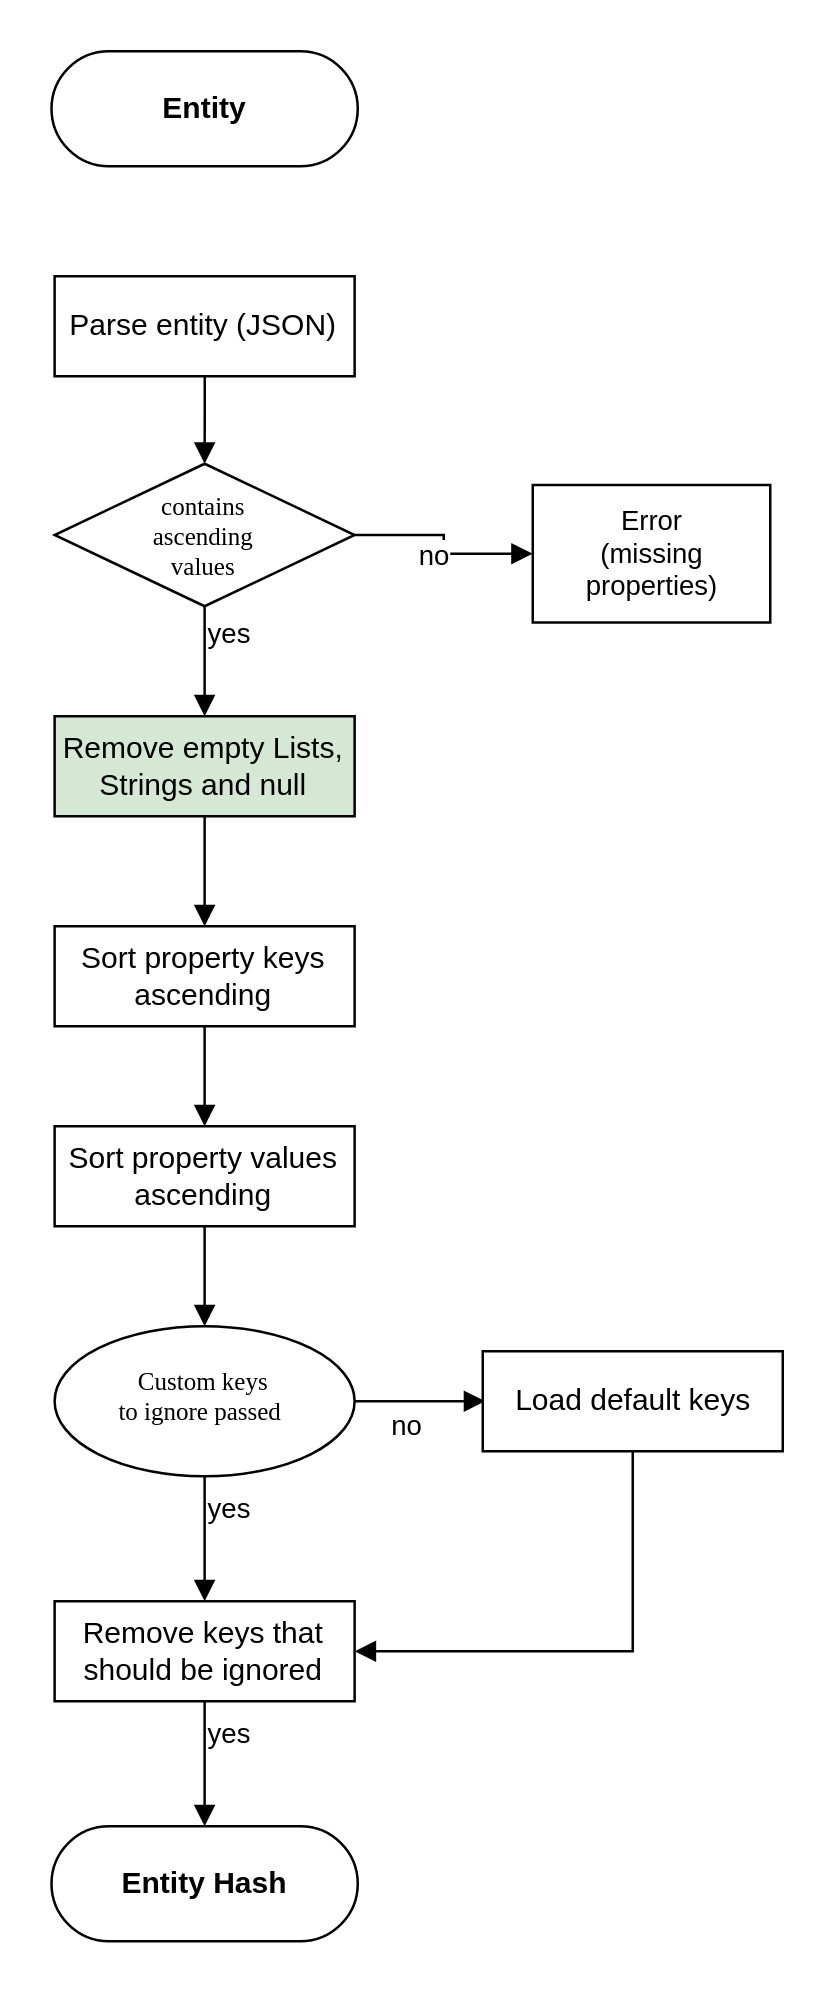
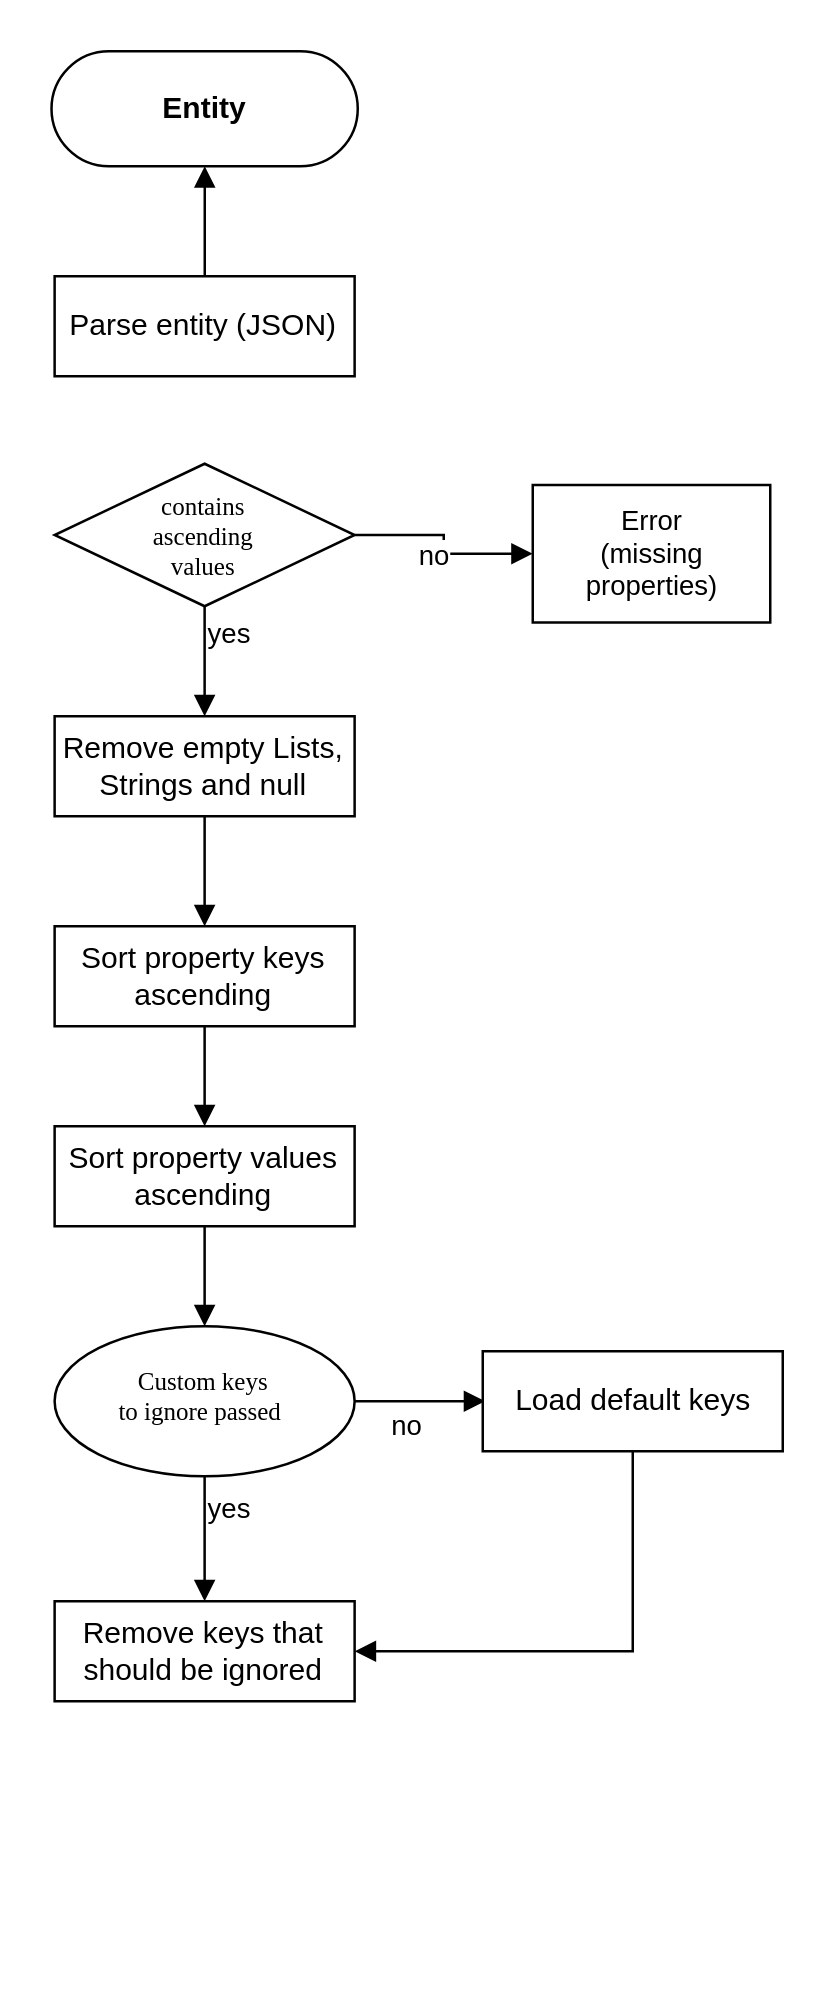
(205, 421) -> (205, 232)
(204, 766) -> (204, 766)
(204, 1754) -> none
(204, 1884) -> none
